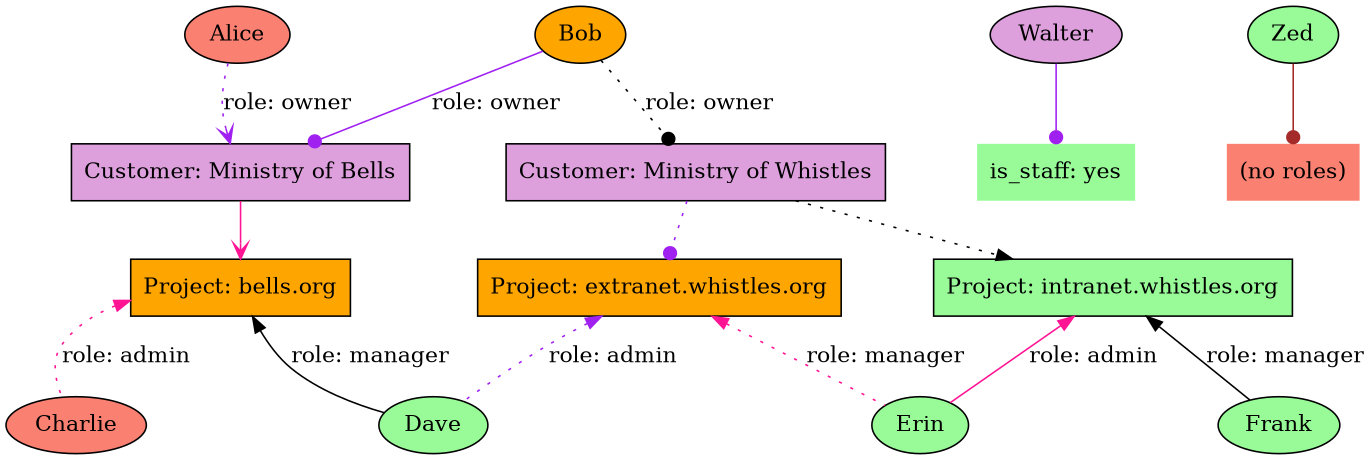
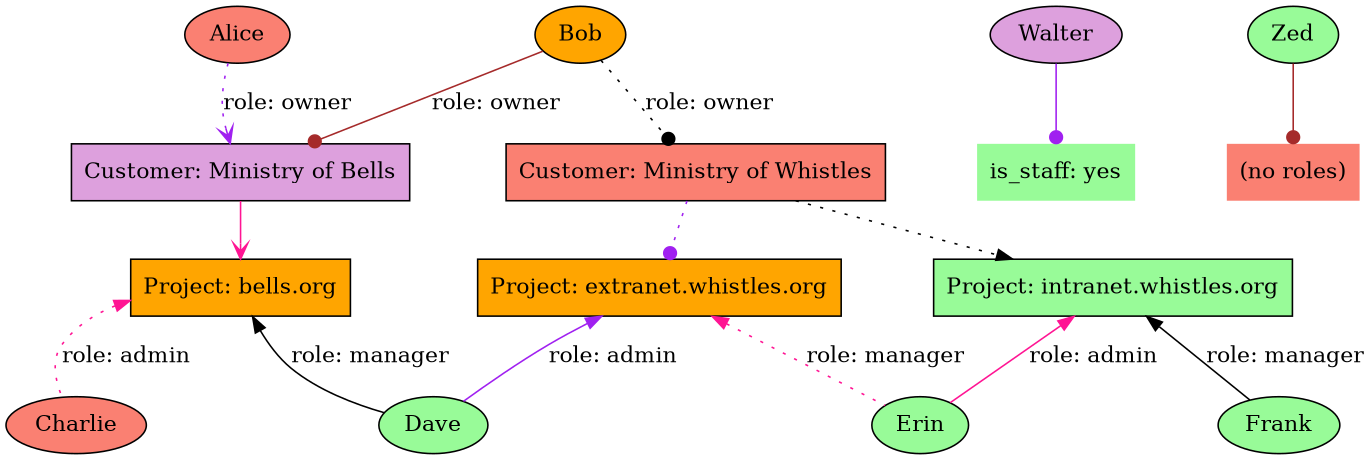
(432, 95) -> (432, 95)
(696, 172) -> (696, 172)
(524, 360) -> (524, 360)
